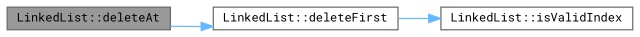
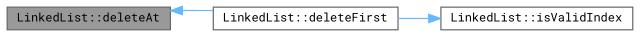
(186, 26) -> (198, 10)
